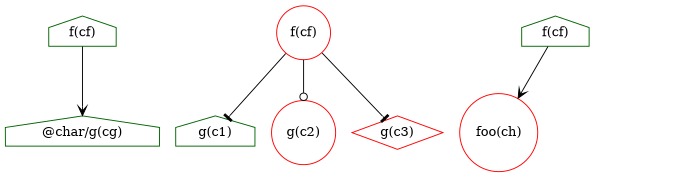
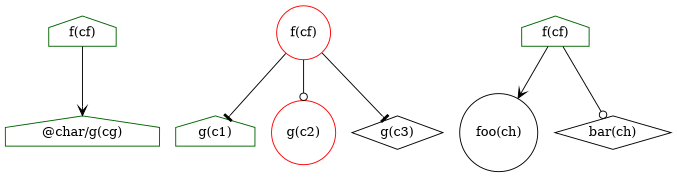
(397, 133) -> (397, 133)
(499, 133) -> (499, 133)
none -> (613, 133)
